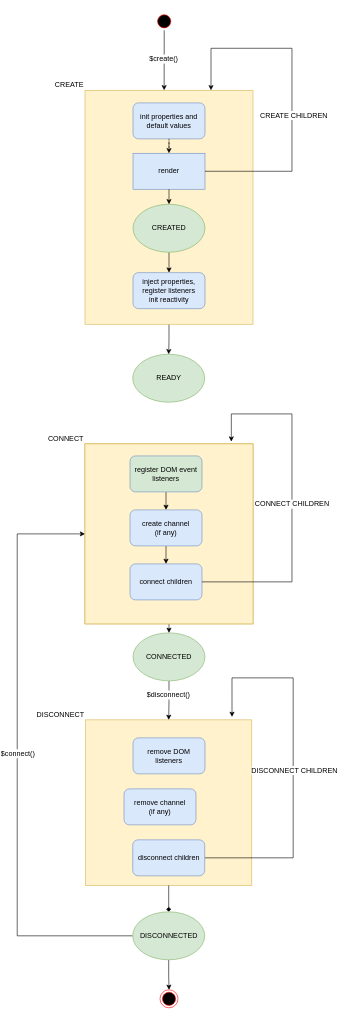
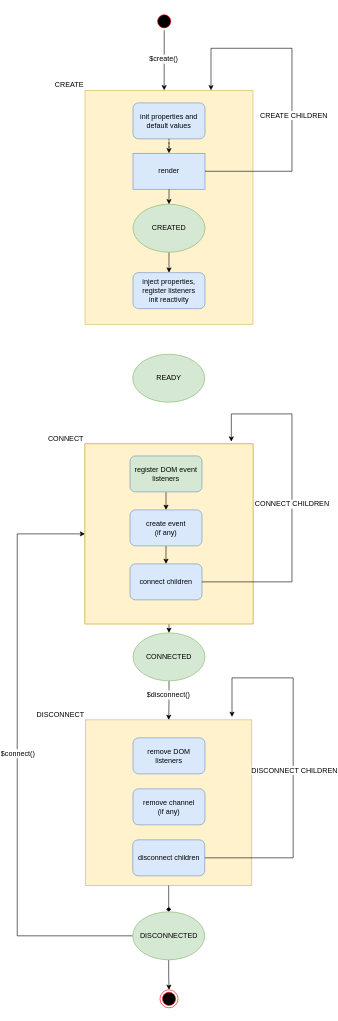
(169, 348) -> none
(166, 528) -> (166, 528)
(160, 807) -> (169, 807)
